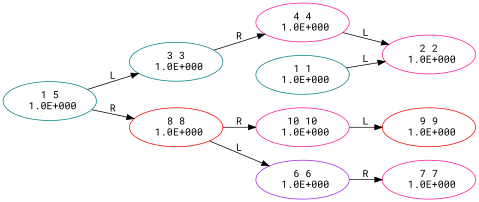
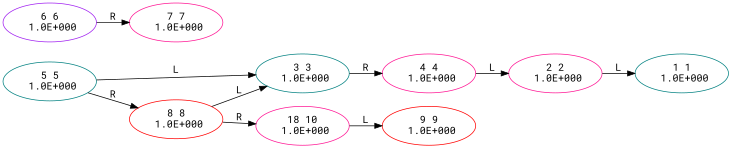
(362, 65) -> (615, 73)
(50, 101) -> (50, 81)
(303, 127) -> (303, 126)
(236, 152) -> (236, 98)
